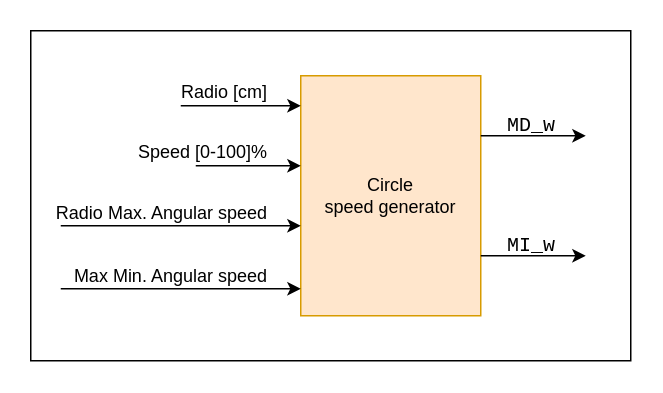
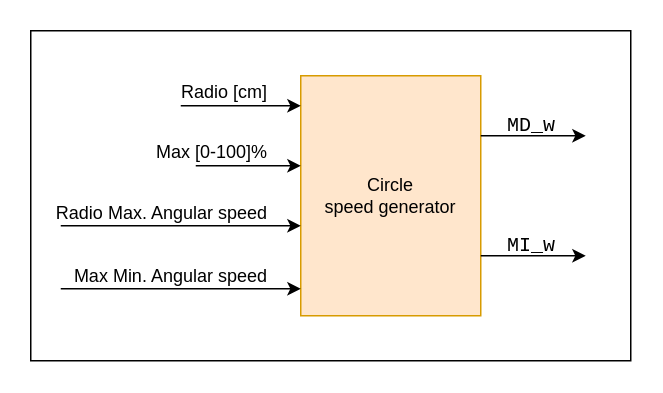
(202, 152) -> (210, 152)
